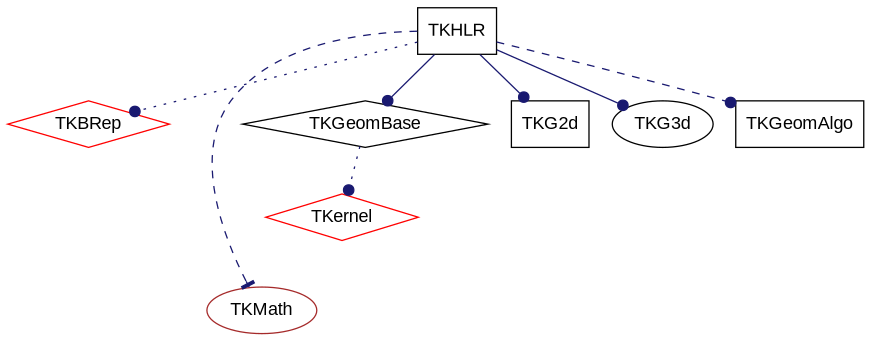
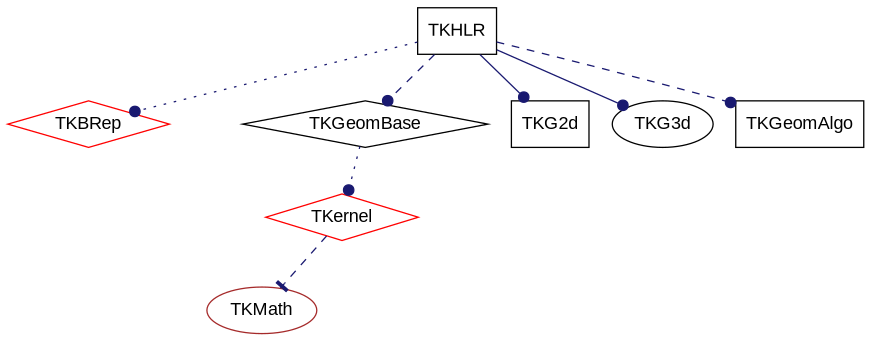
(413, 76) -> (413, 76)
(236, 95) -> (306, 260)
